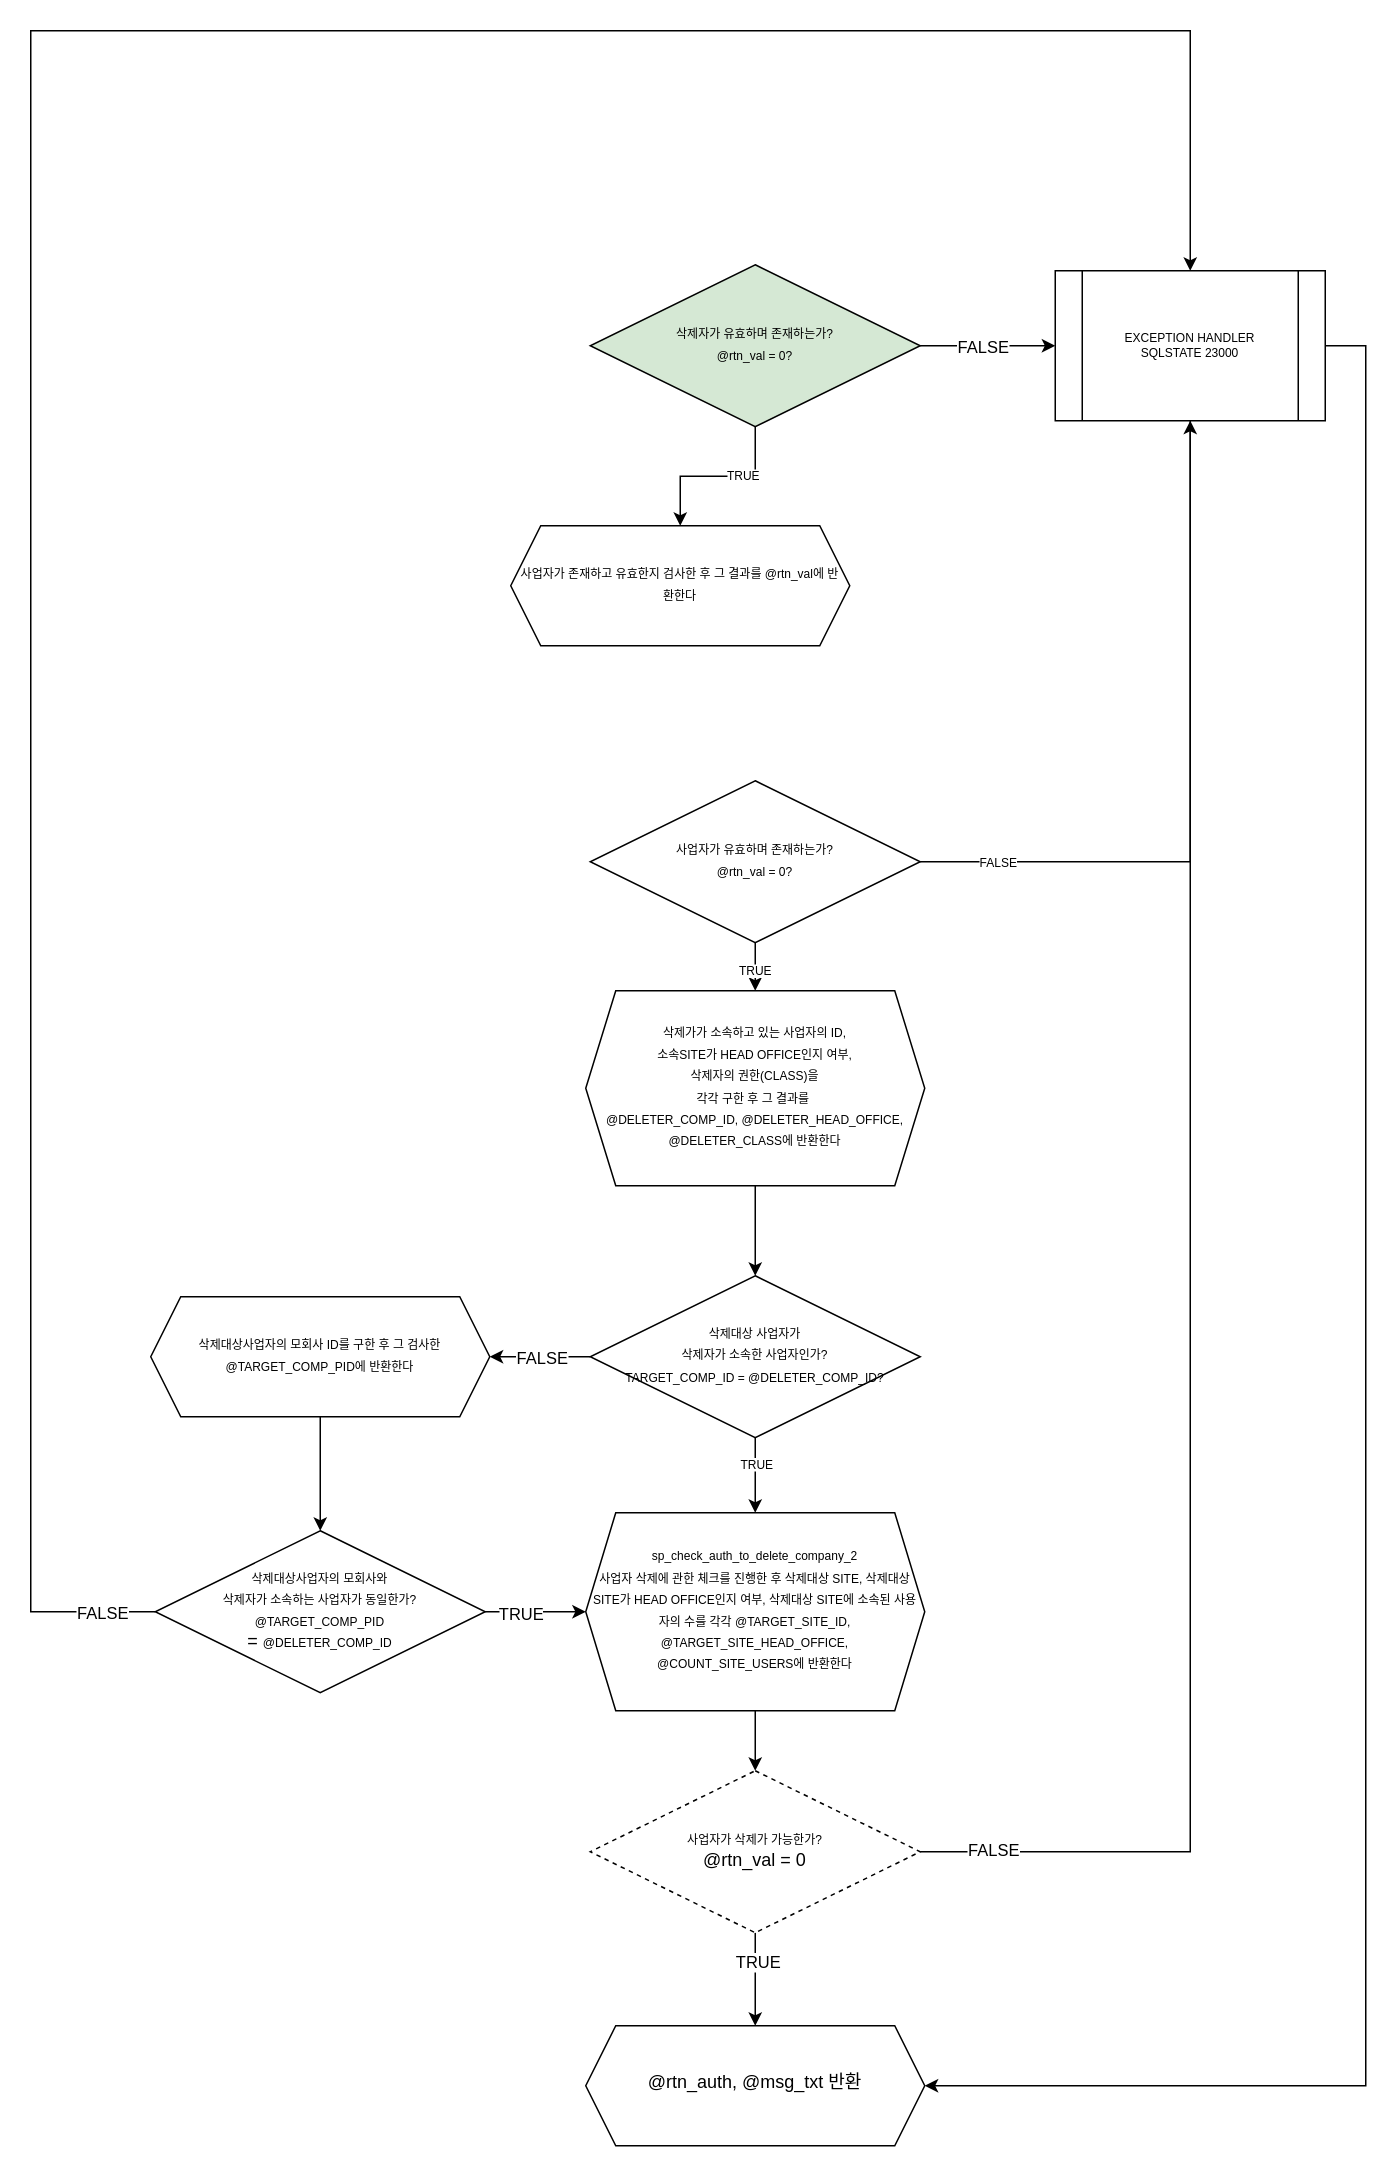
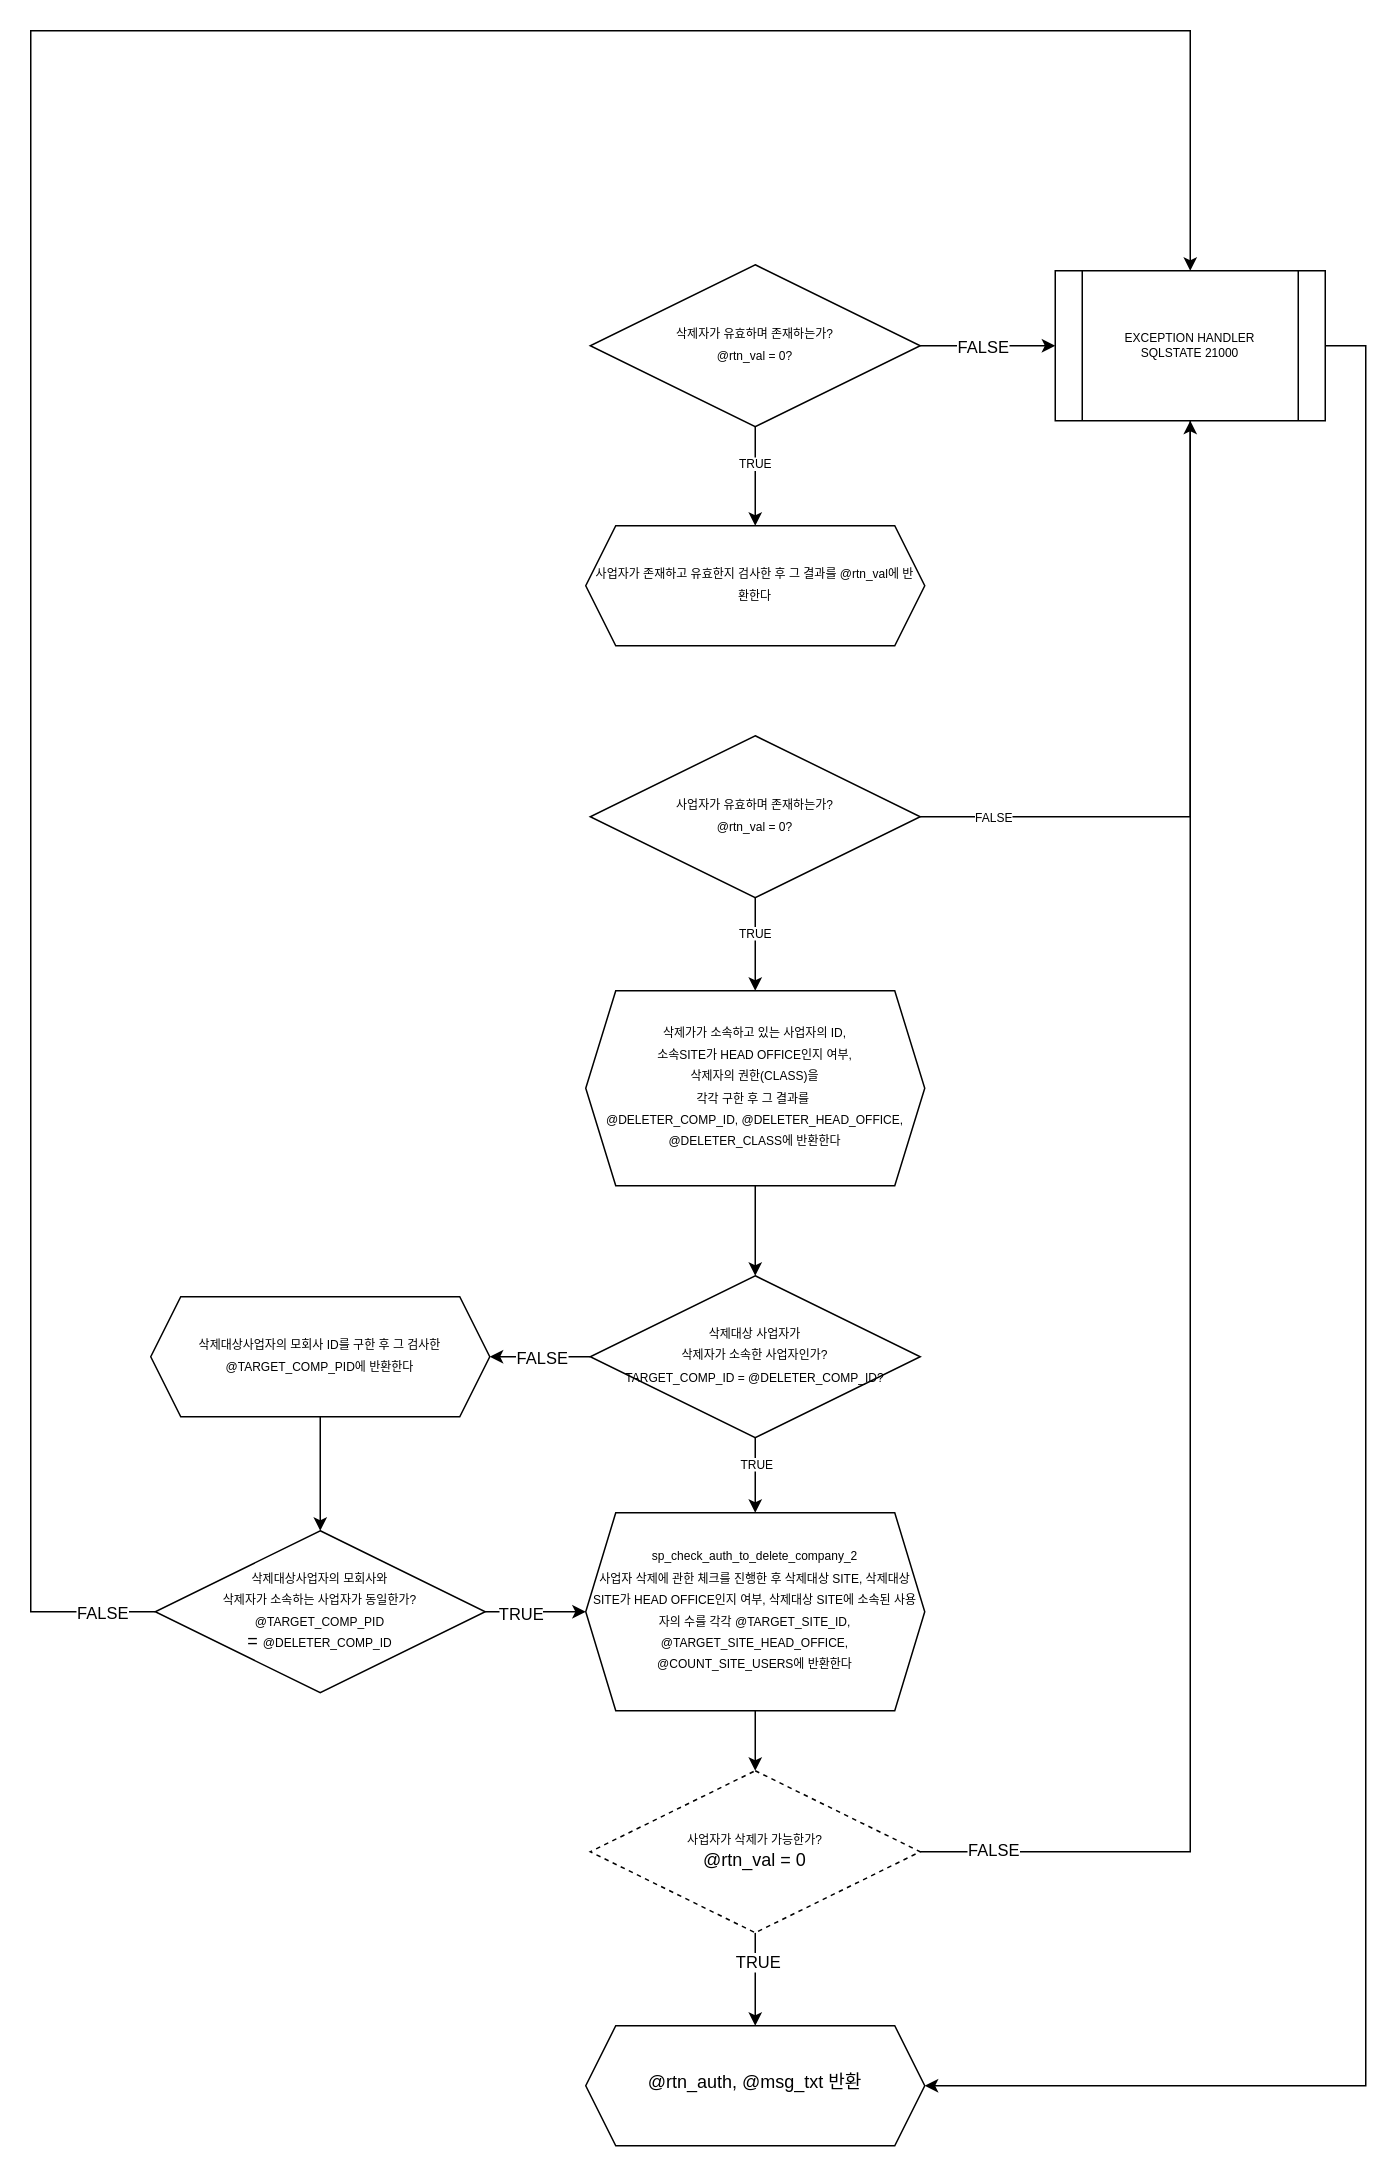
(755, 346) -> (755, 346)
(1190, 346) -> (1190, 346)
(680, 586) -> (755, 586)
(755, 862) -> (755, 817)
